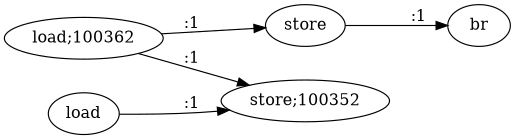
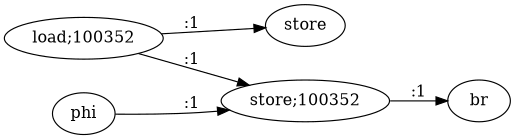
(391, 26) -> (413, 101)
(84, 38) -> (84, 38)
(84, 114) -> (84, 114)
